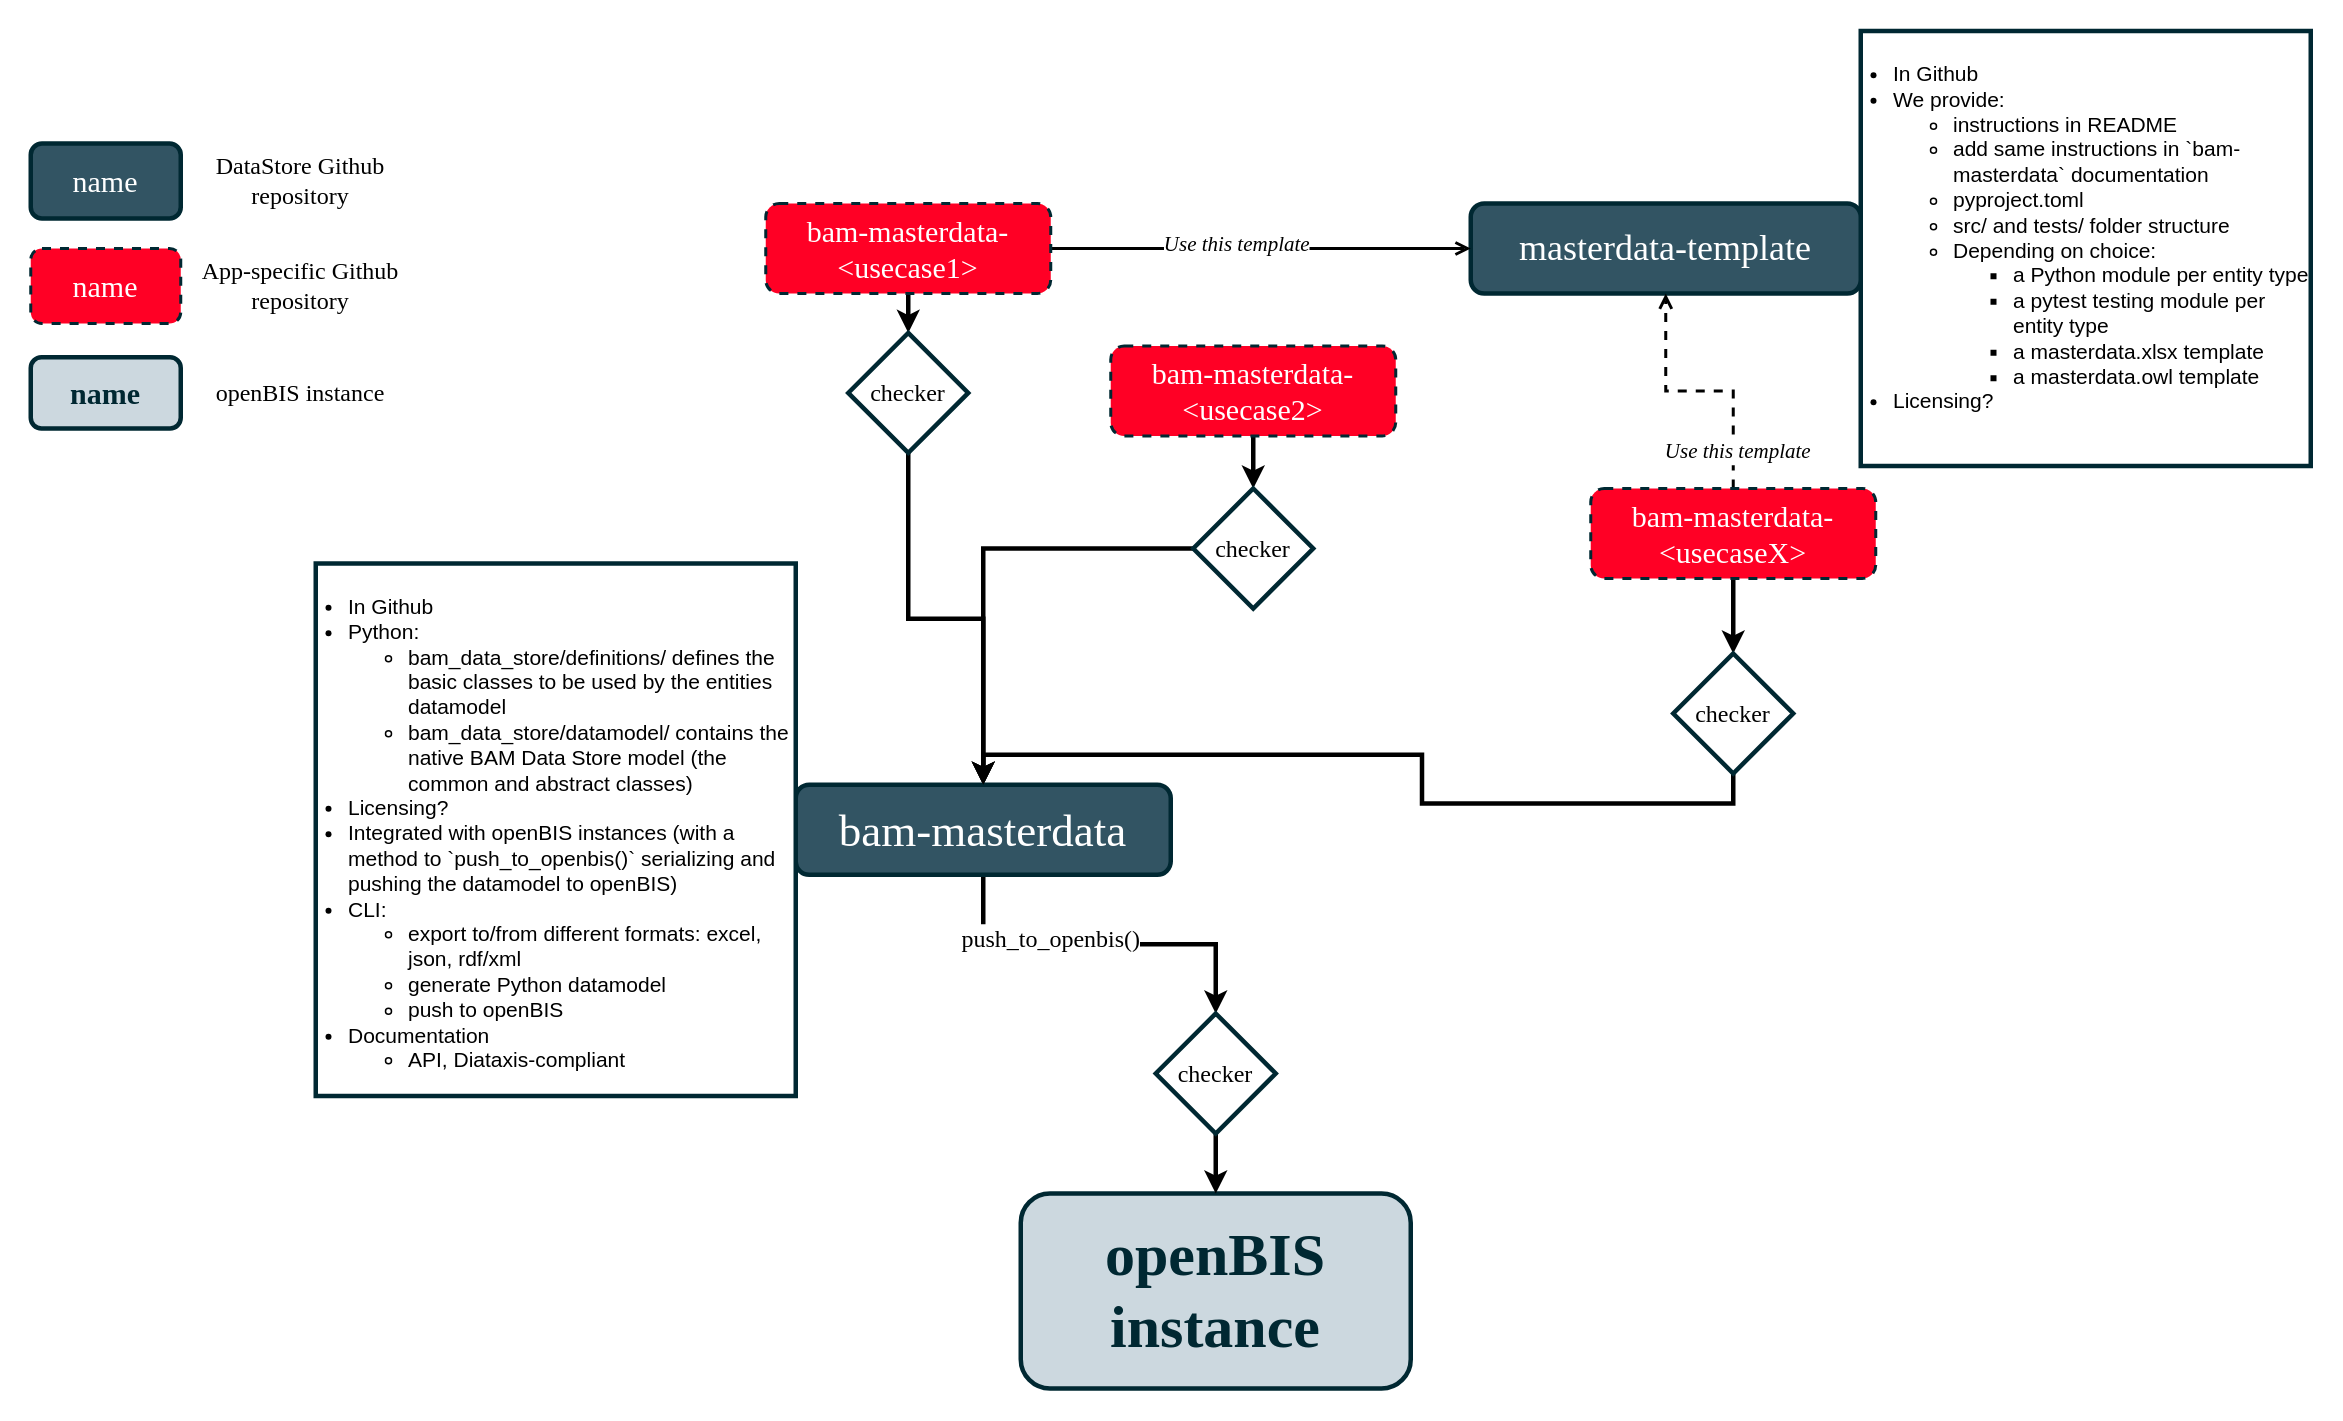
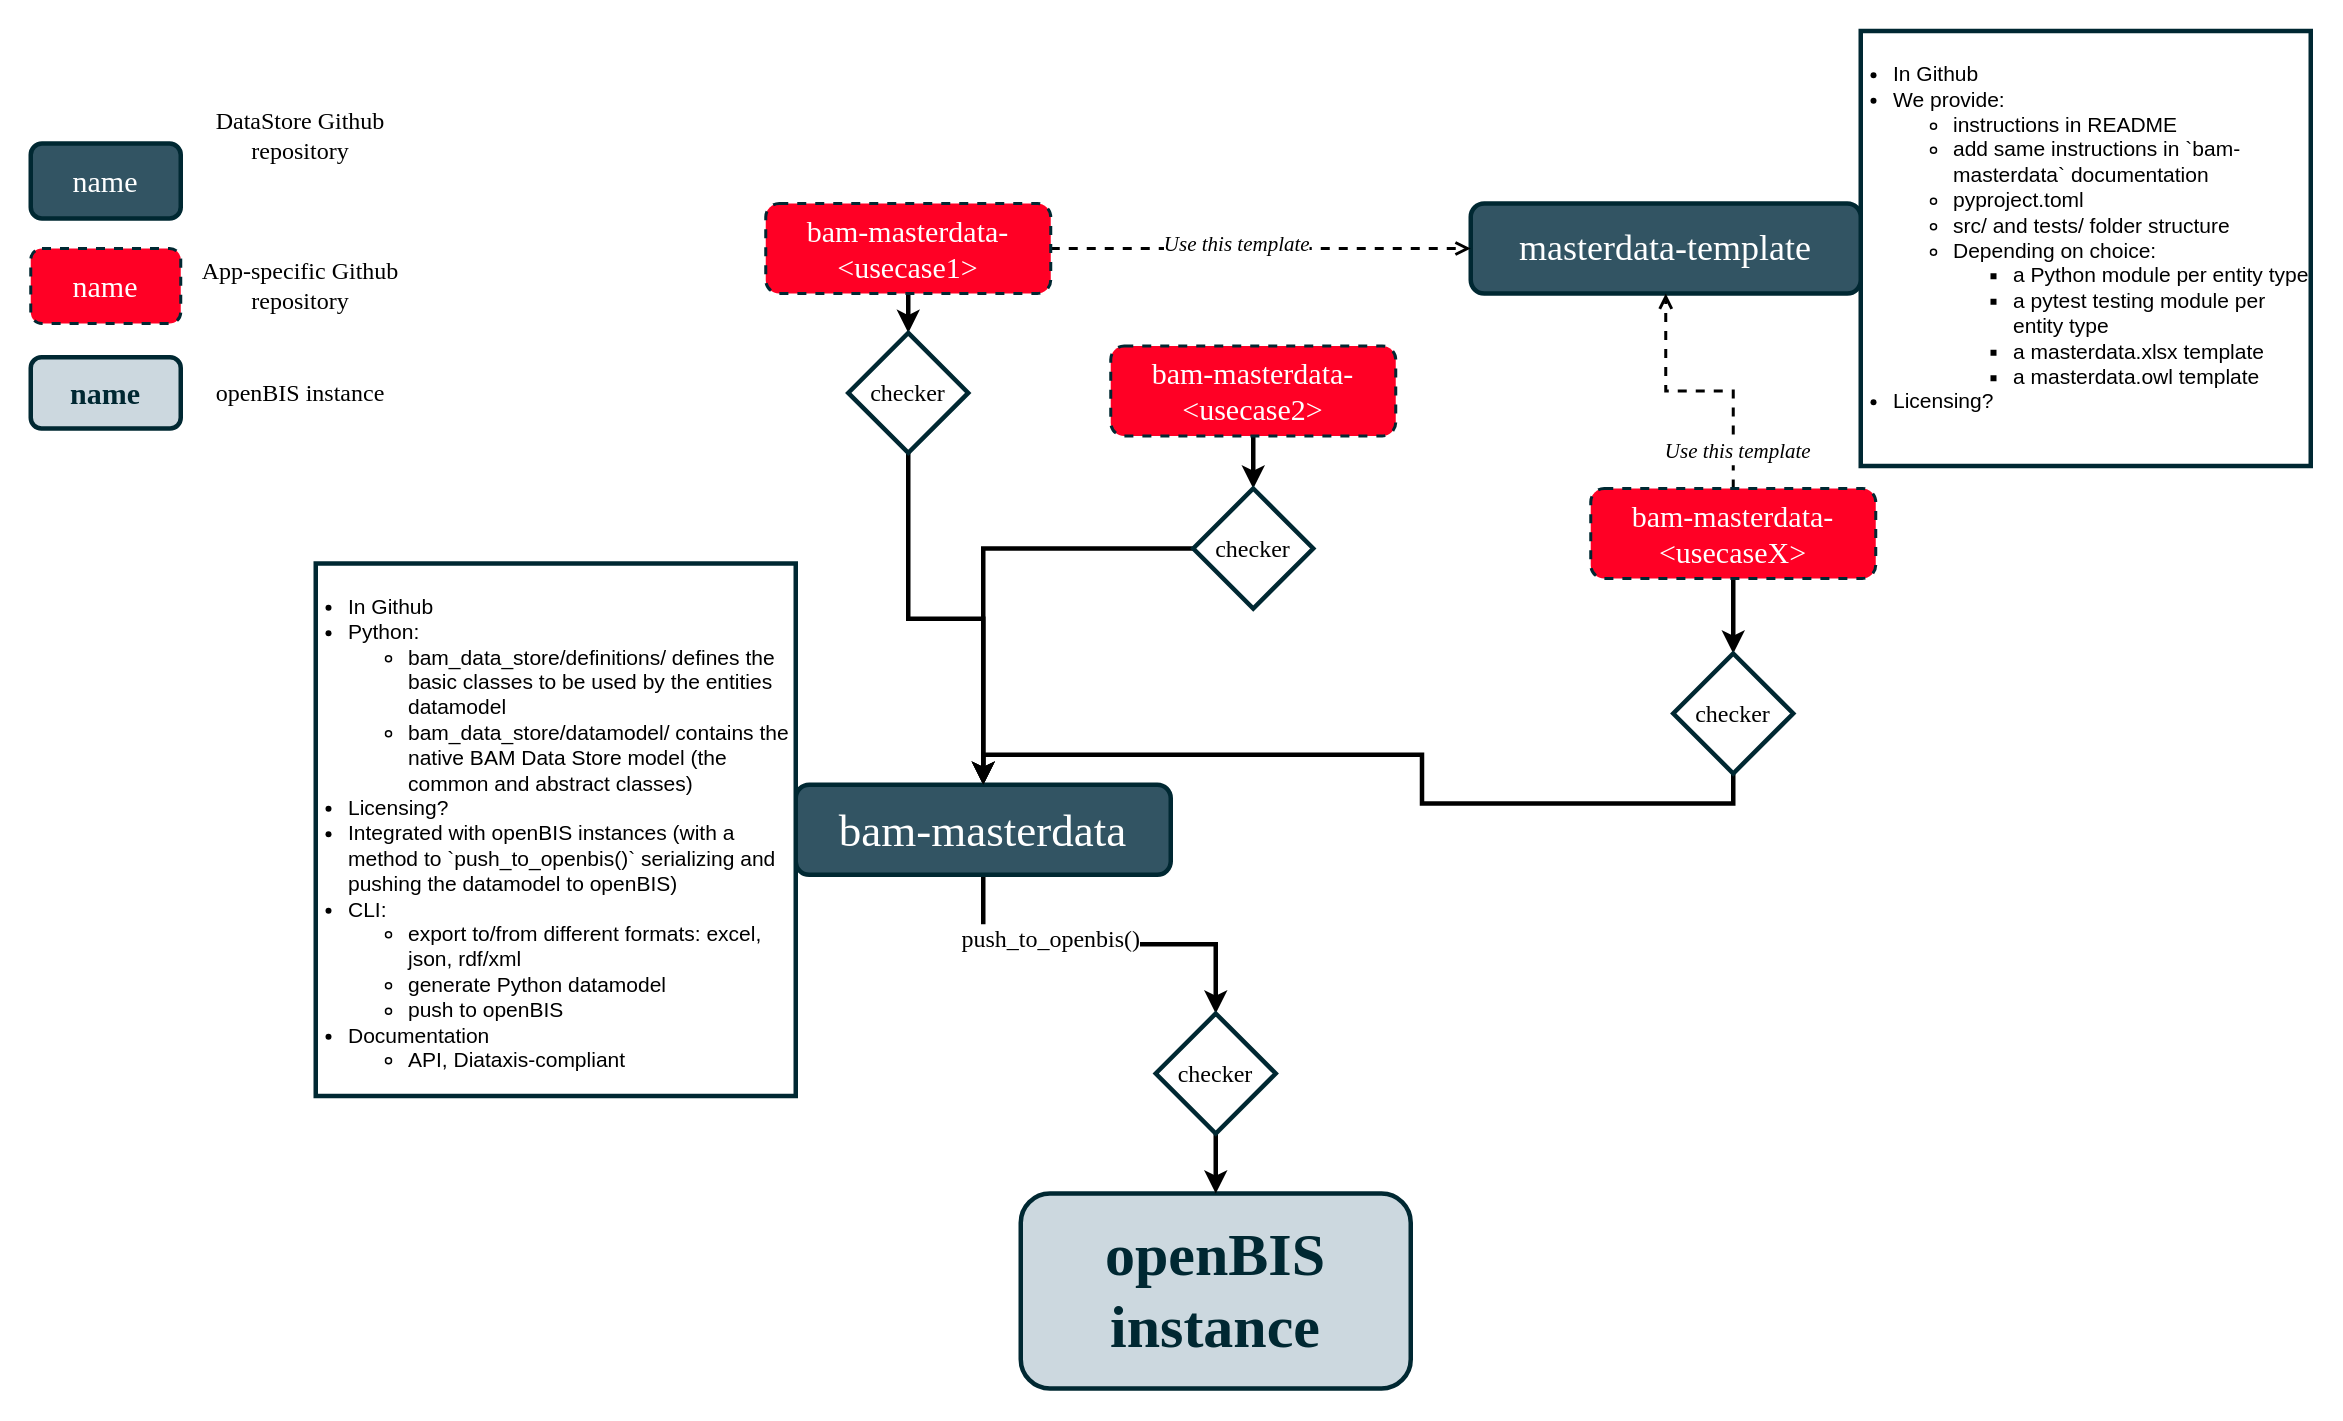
(301, 181) -> (301, 136)
(1387, 248) -> (1387, 248)
